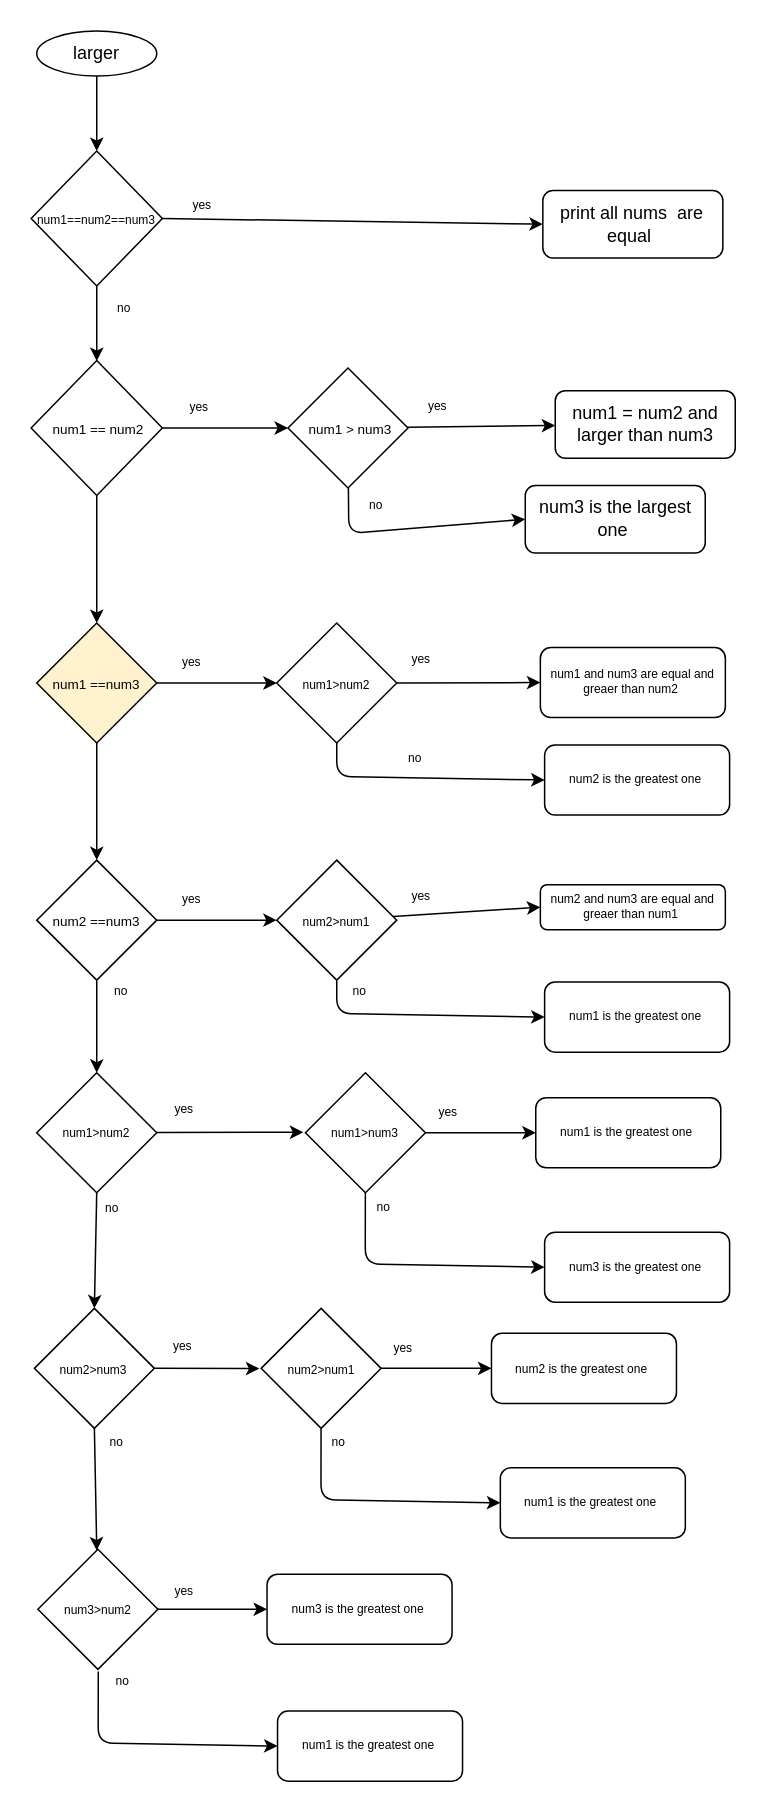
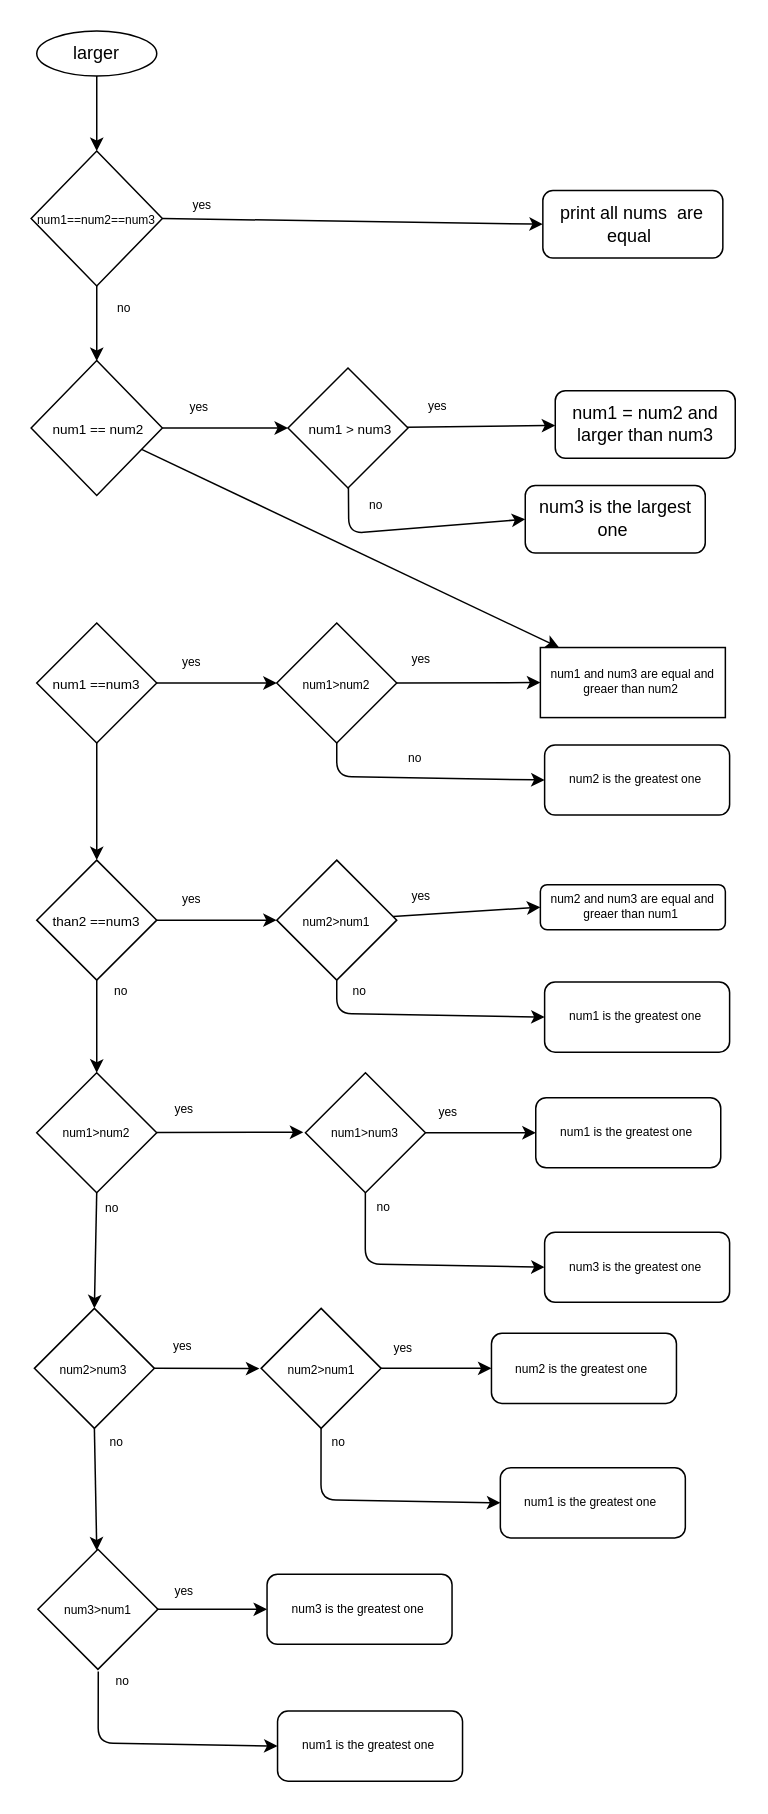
(97, 554) -> (346, 546)
(633, 682) -> (633, 682)
(97, 683) -> (97, 683)
(97, 920) -> (97, 920)
(98, 1609) -> (98, 1609)
